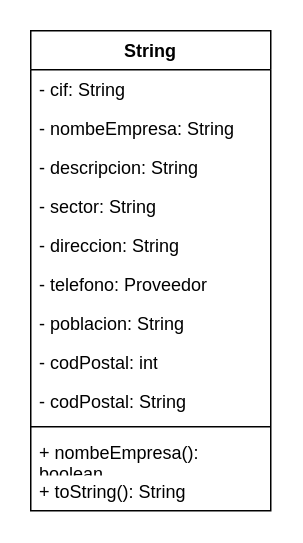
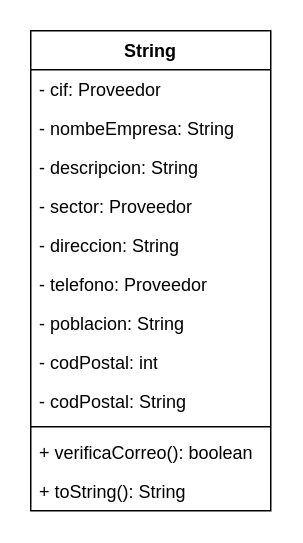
(94, 91) -> (111, 91)
(111, 208) -> (128, 208)
(152, 465) -> (152, 465)
